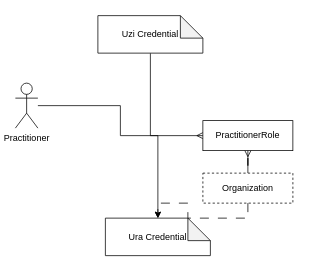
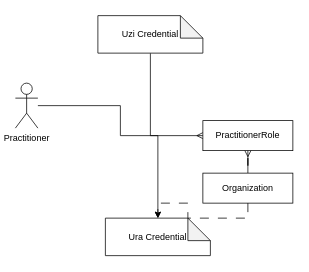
(248, 188) -> (248, 188)
